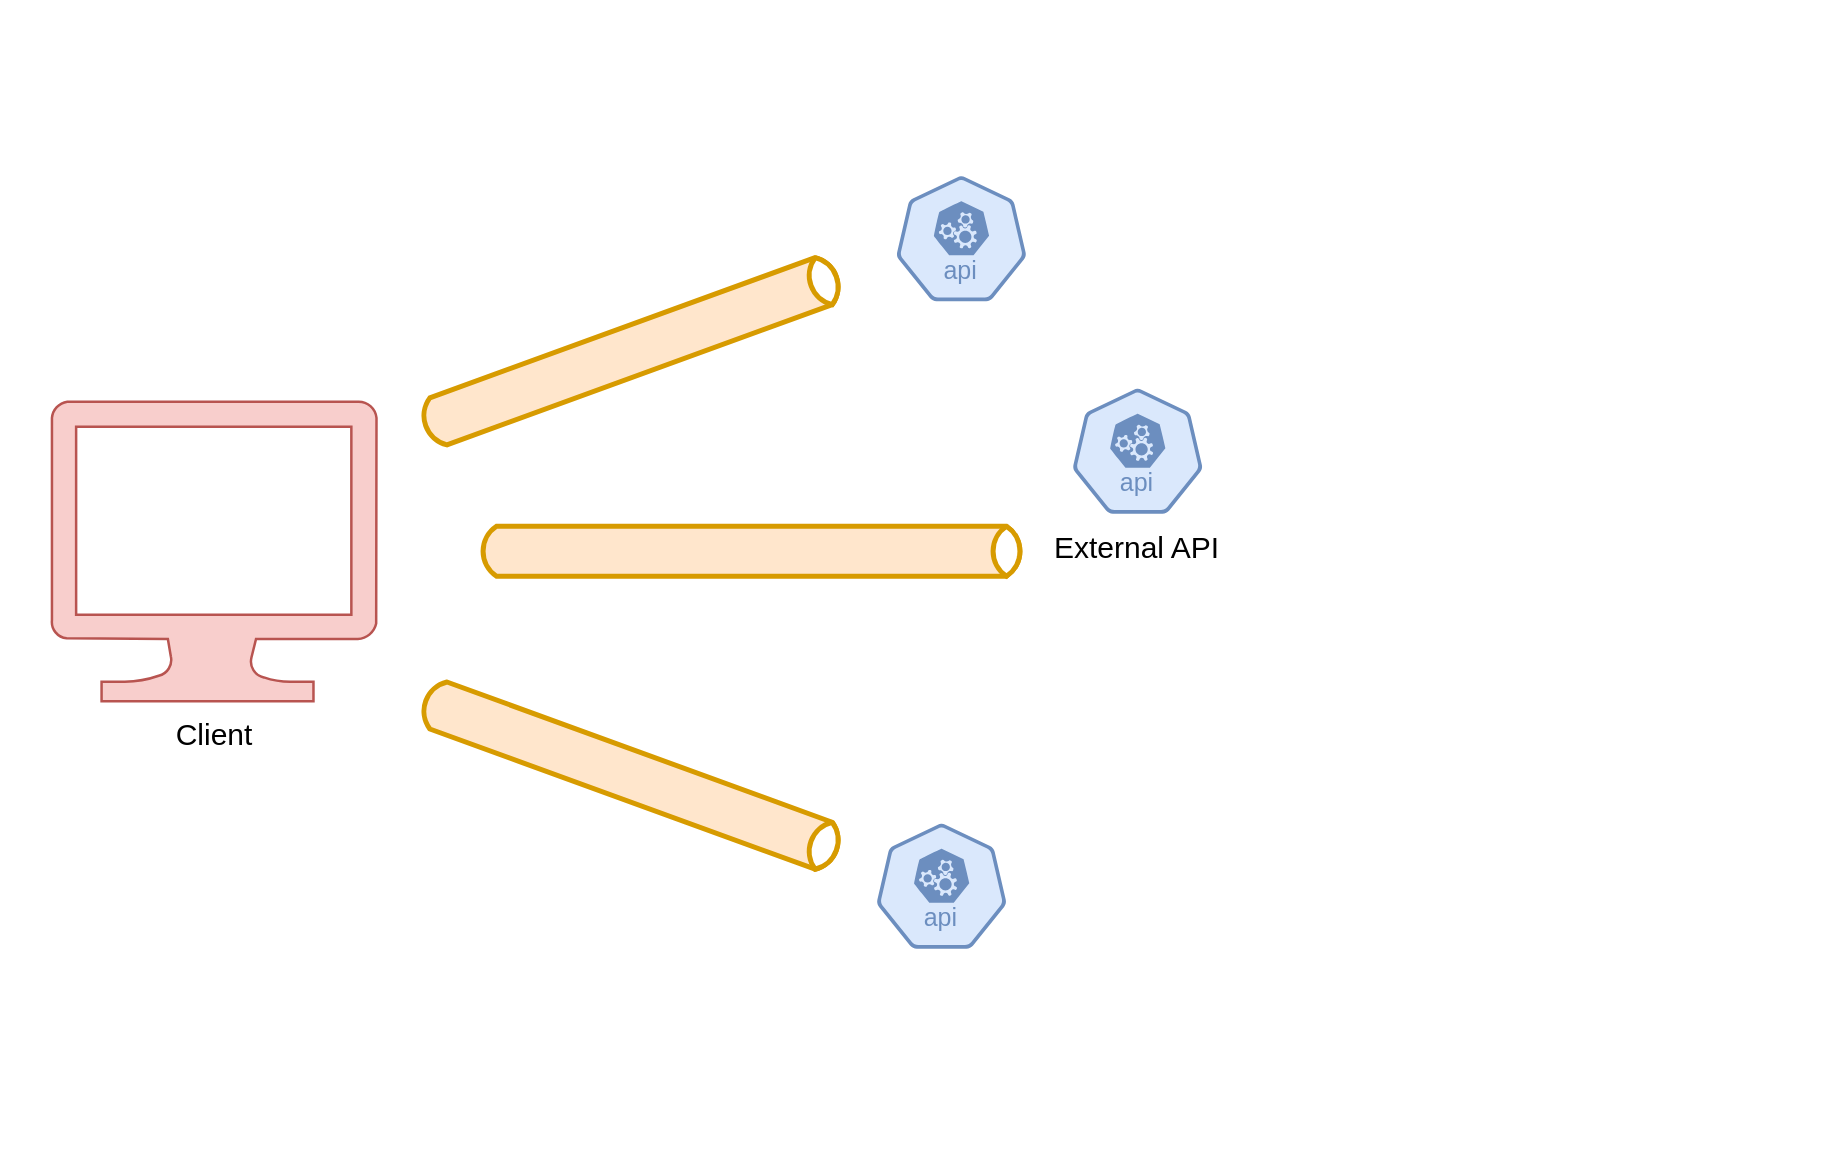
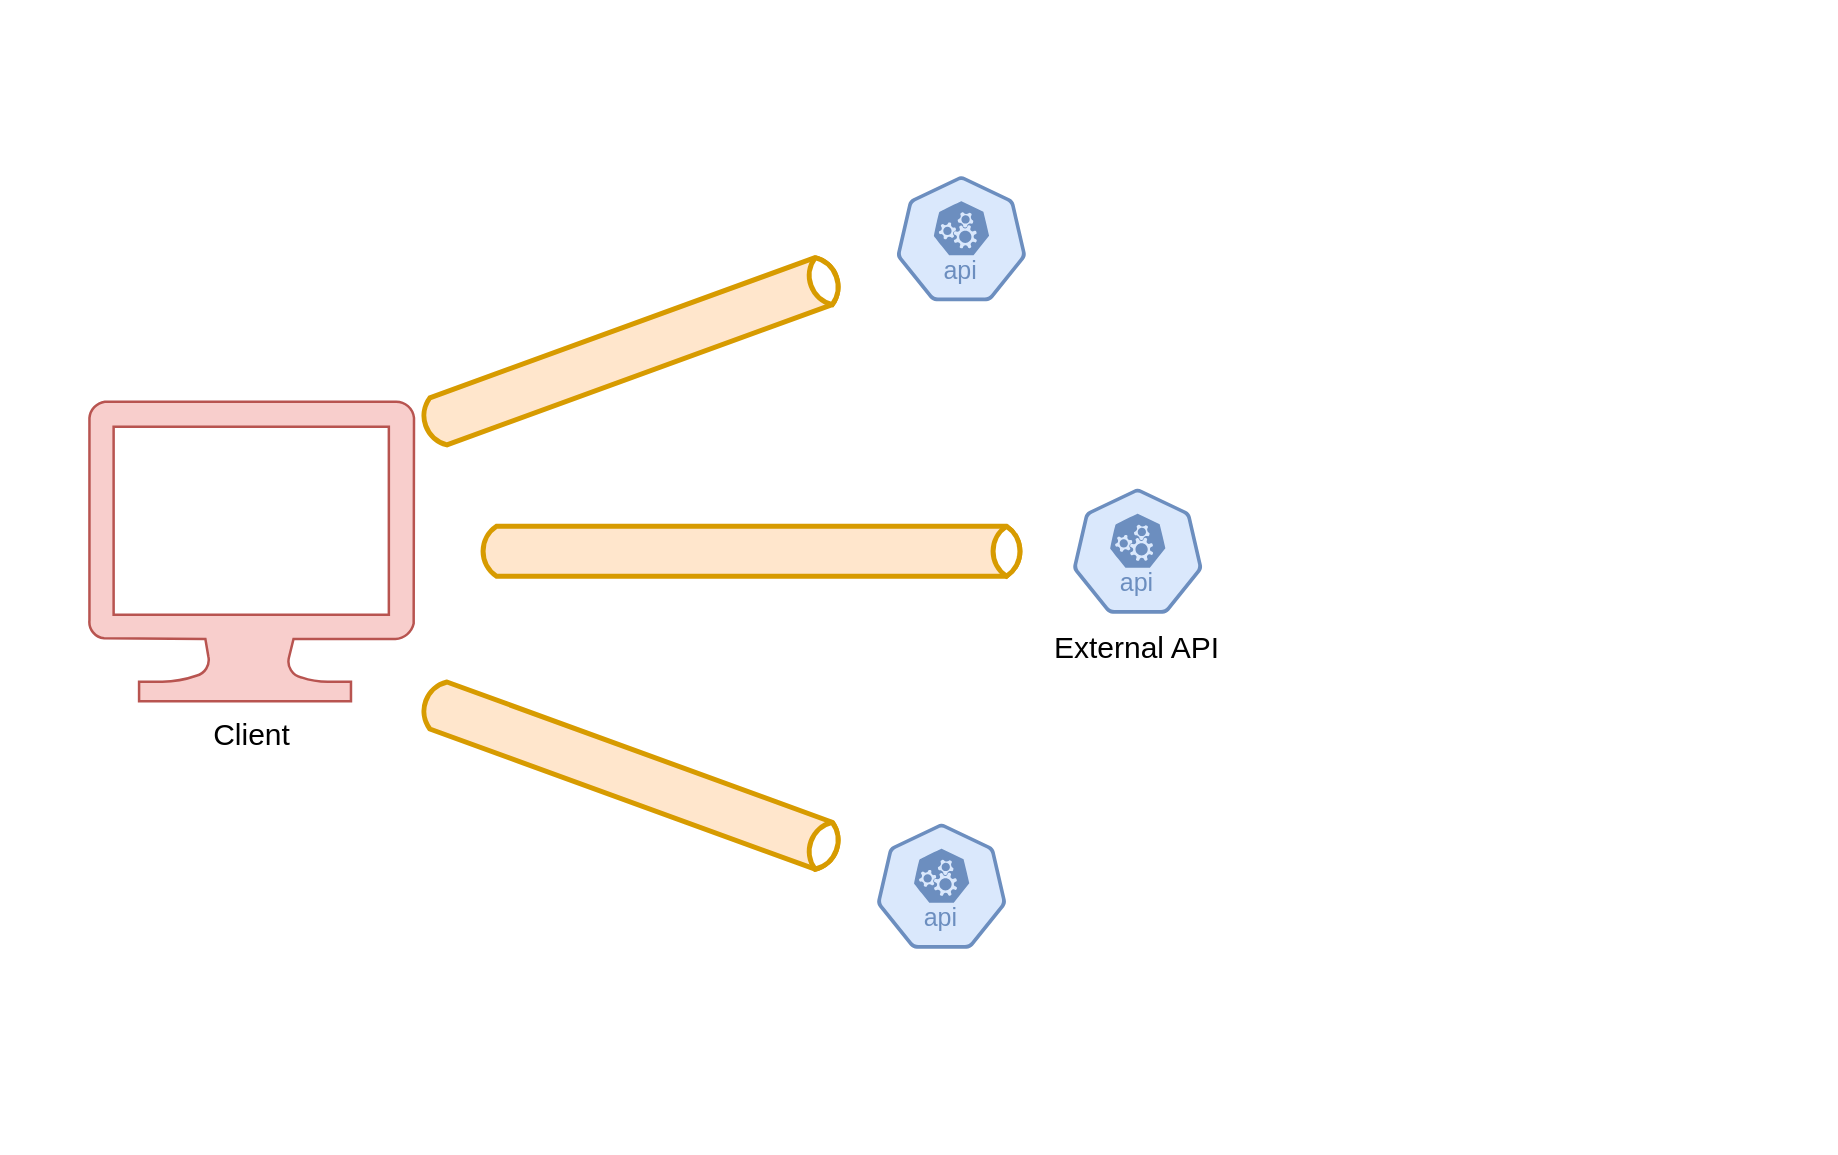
(1137, 451) -> (1137, 551)
(214, 551) -> (251, 551)
